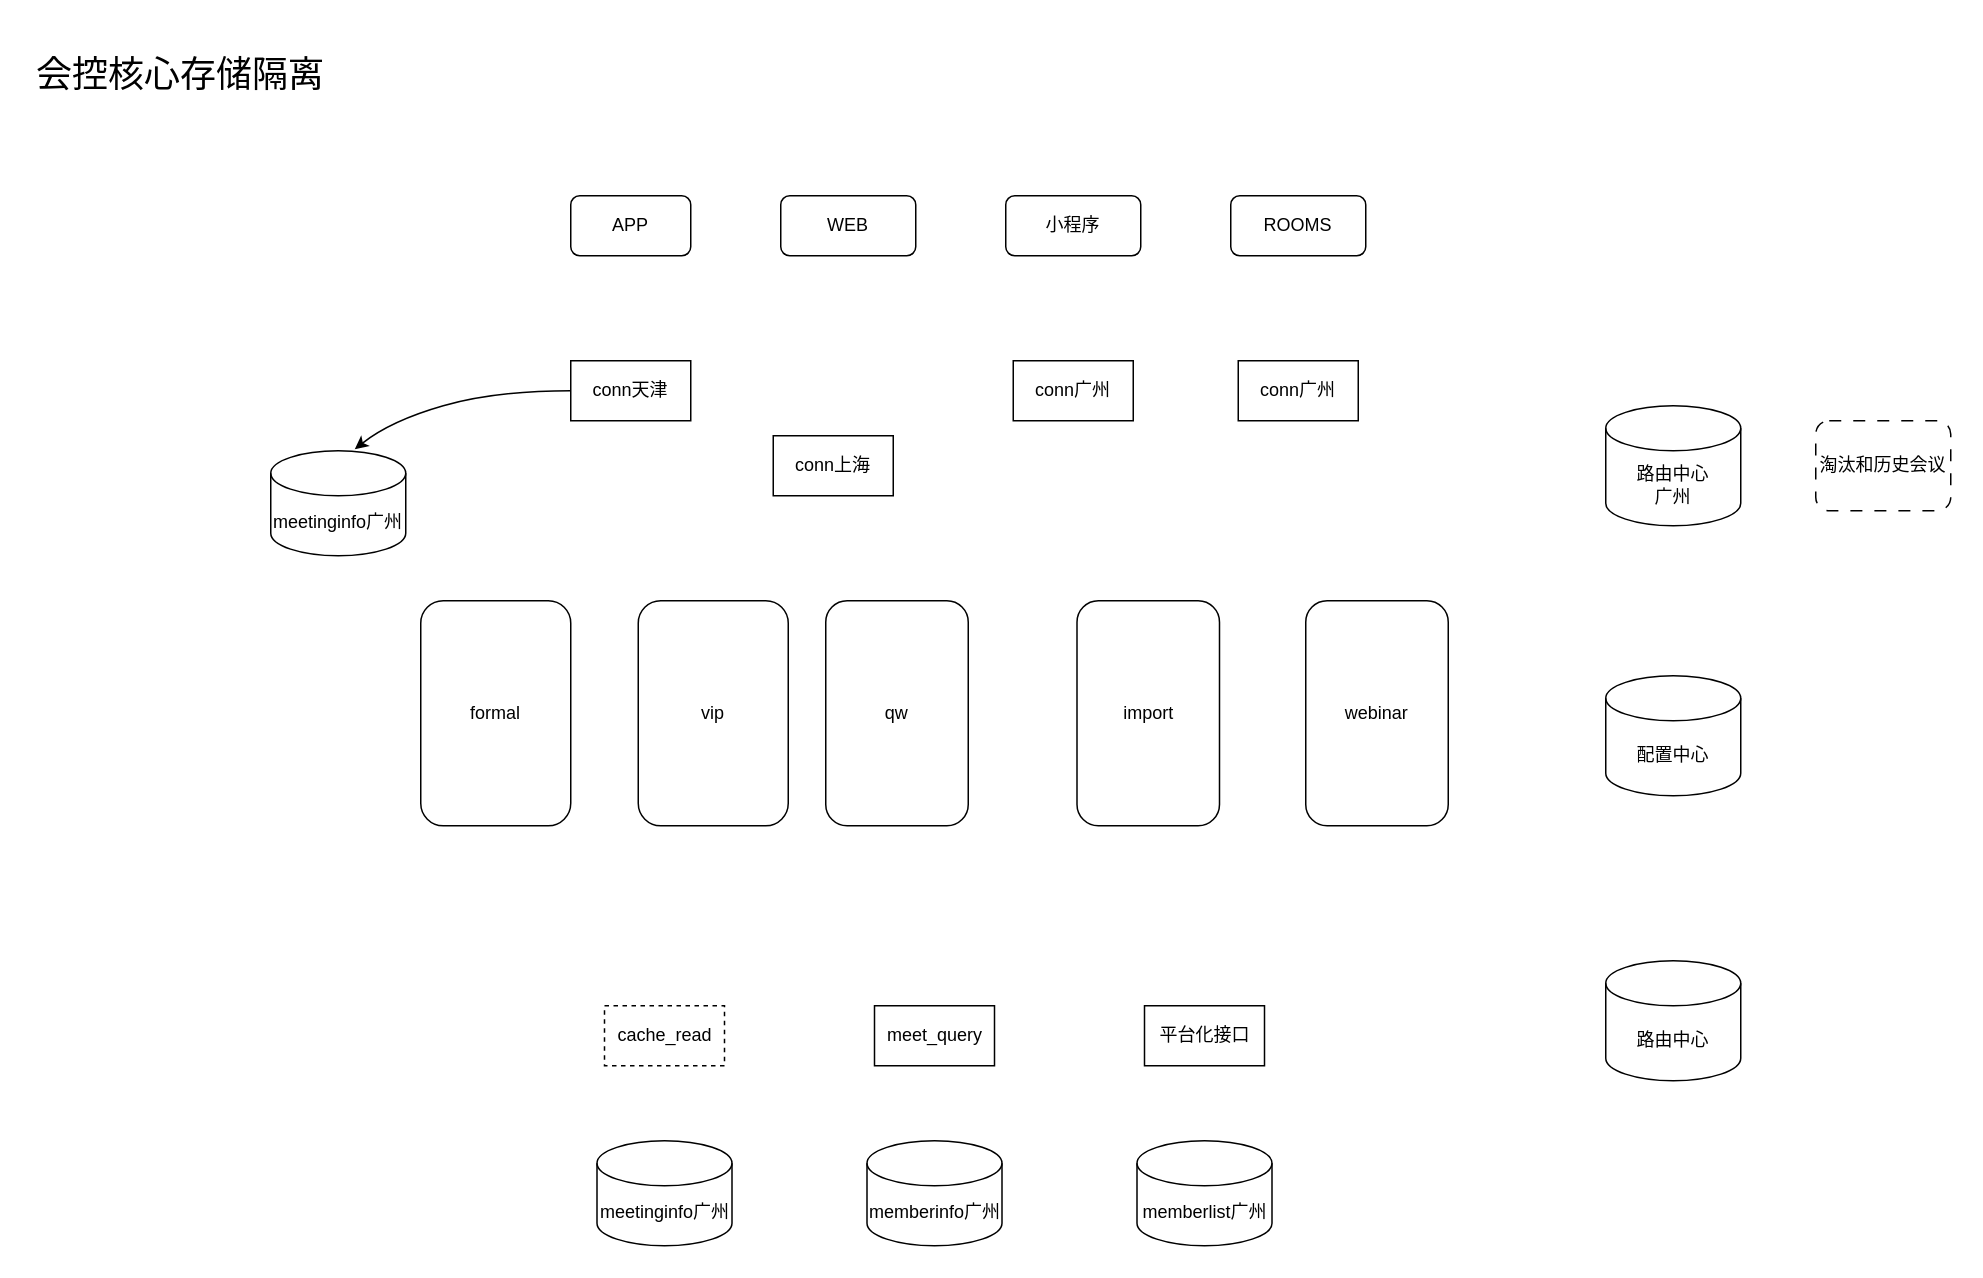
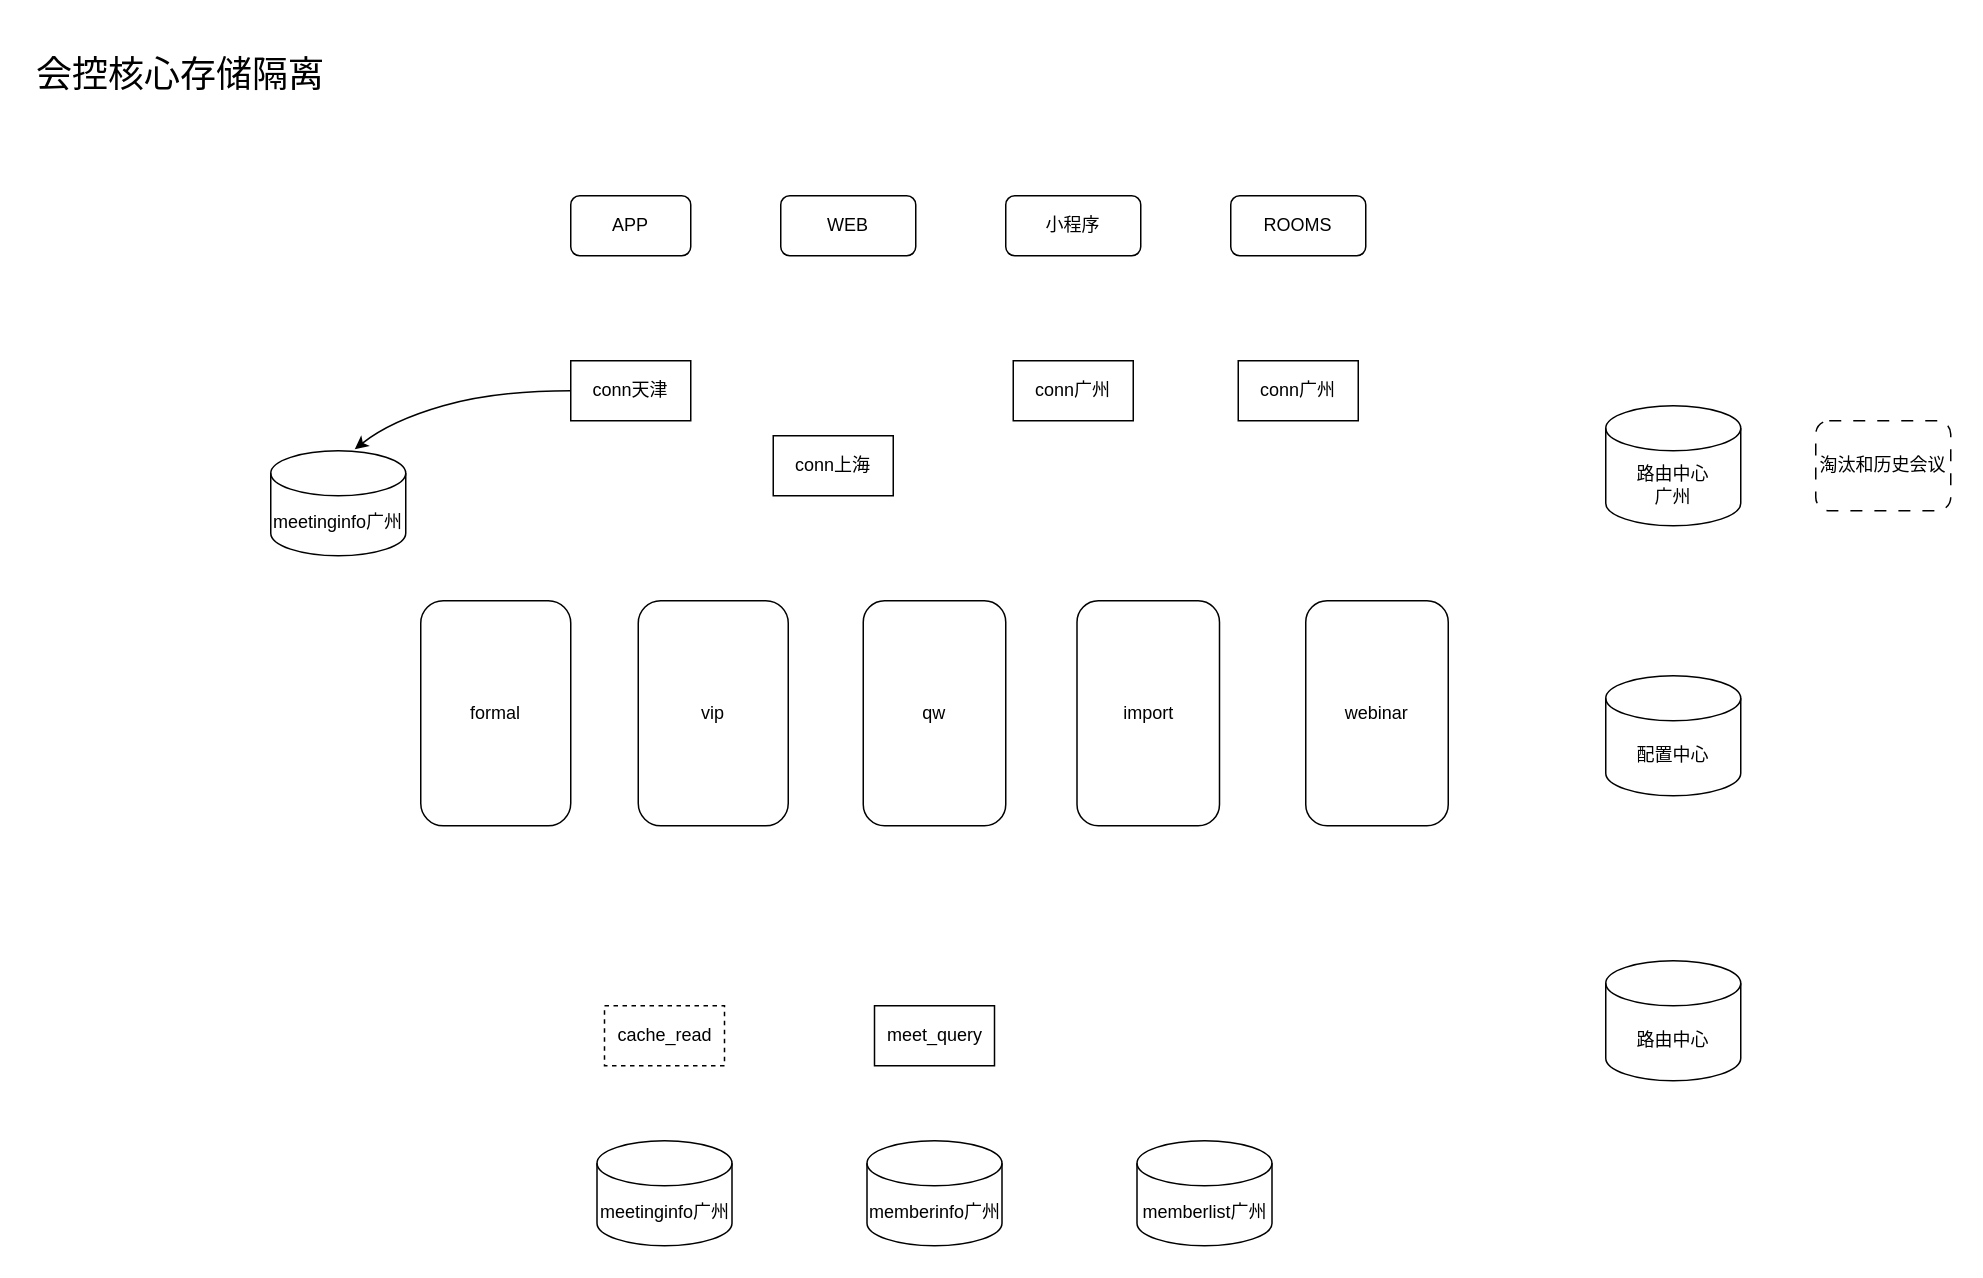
(897, 713) -> (935, 713)
(1205, 1036) -> none
